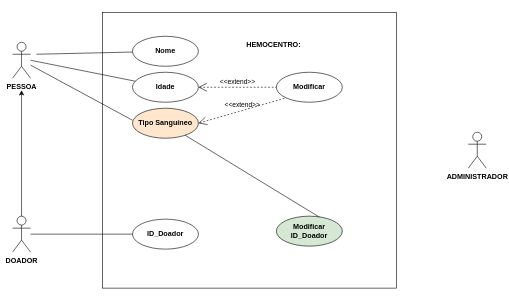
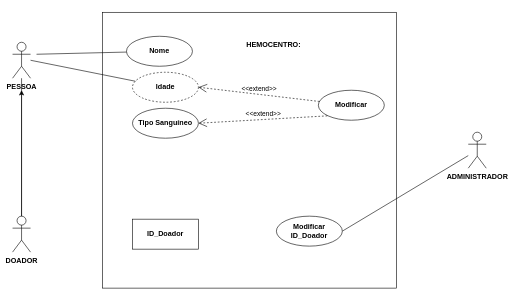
(165, 51) -> (159, 51)
(165, 87) -> (165, 87)
(309, 87) -> (351, 105)
(81, 92) -> none
(165, 123) -> (165, 123)
(253, 177) -> (405, 194)
(309, 231) -> (309, 231)
(81, 234) -> (21, 85)
(165, 234) -> (165, 234)
